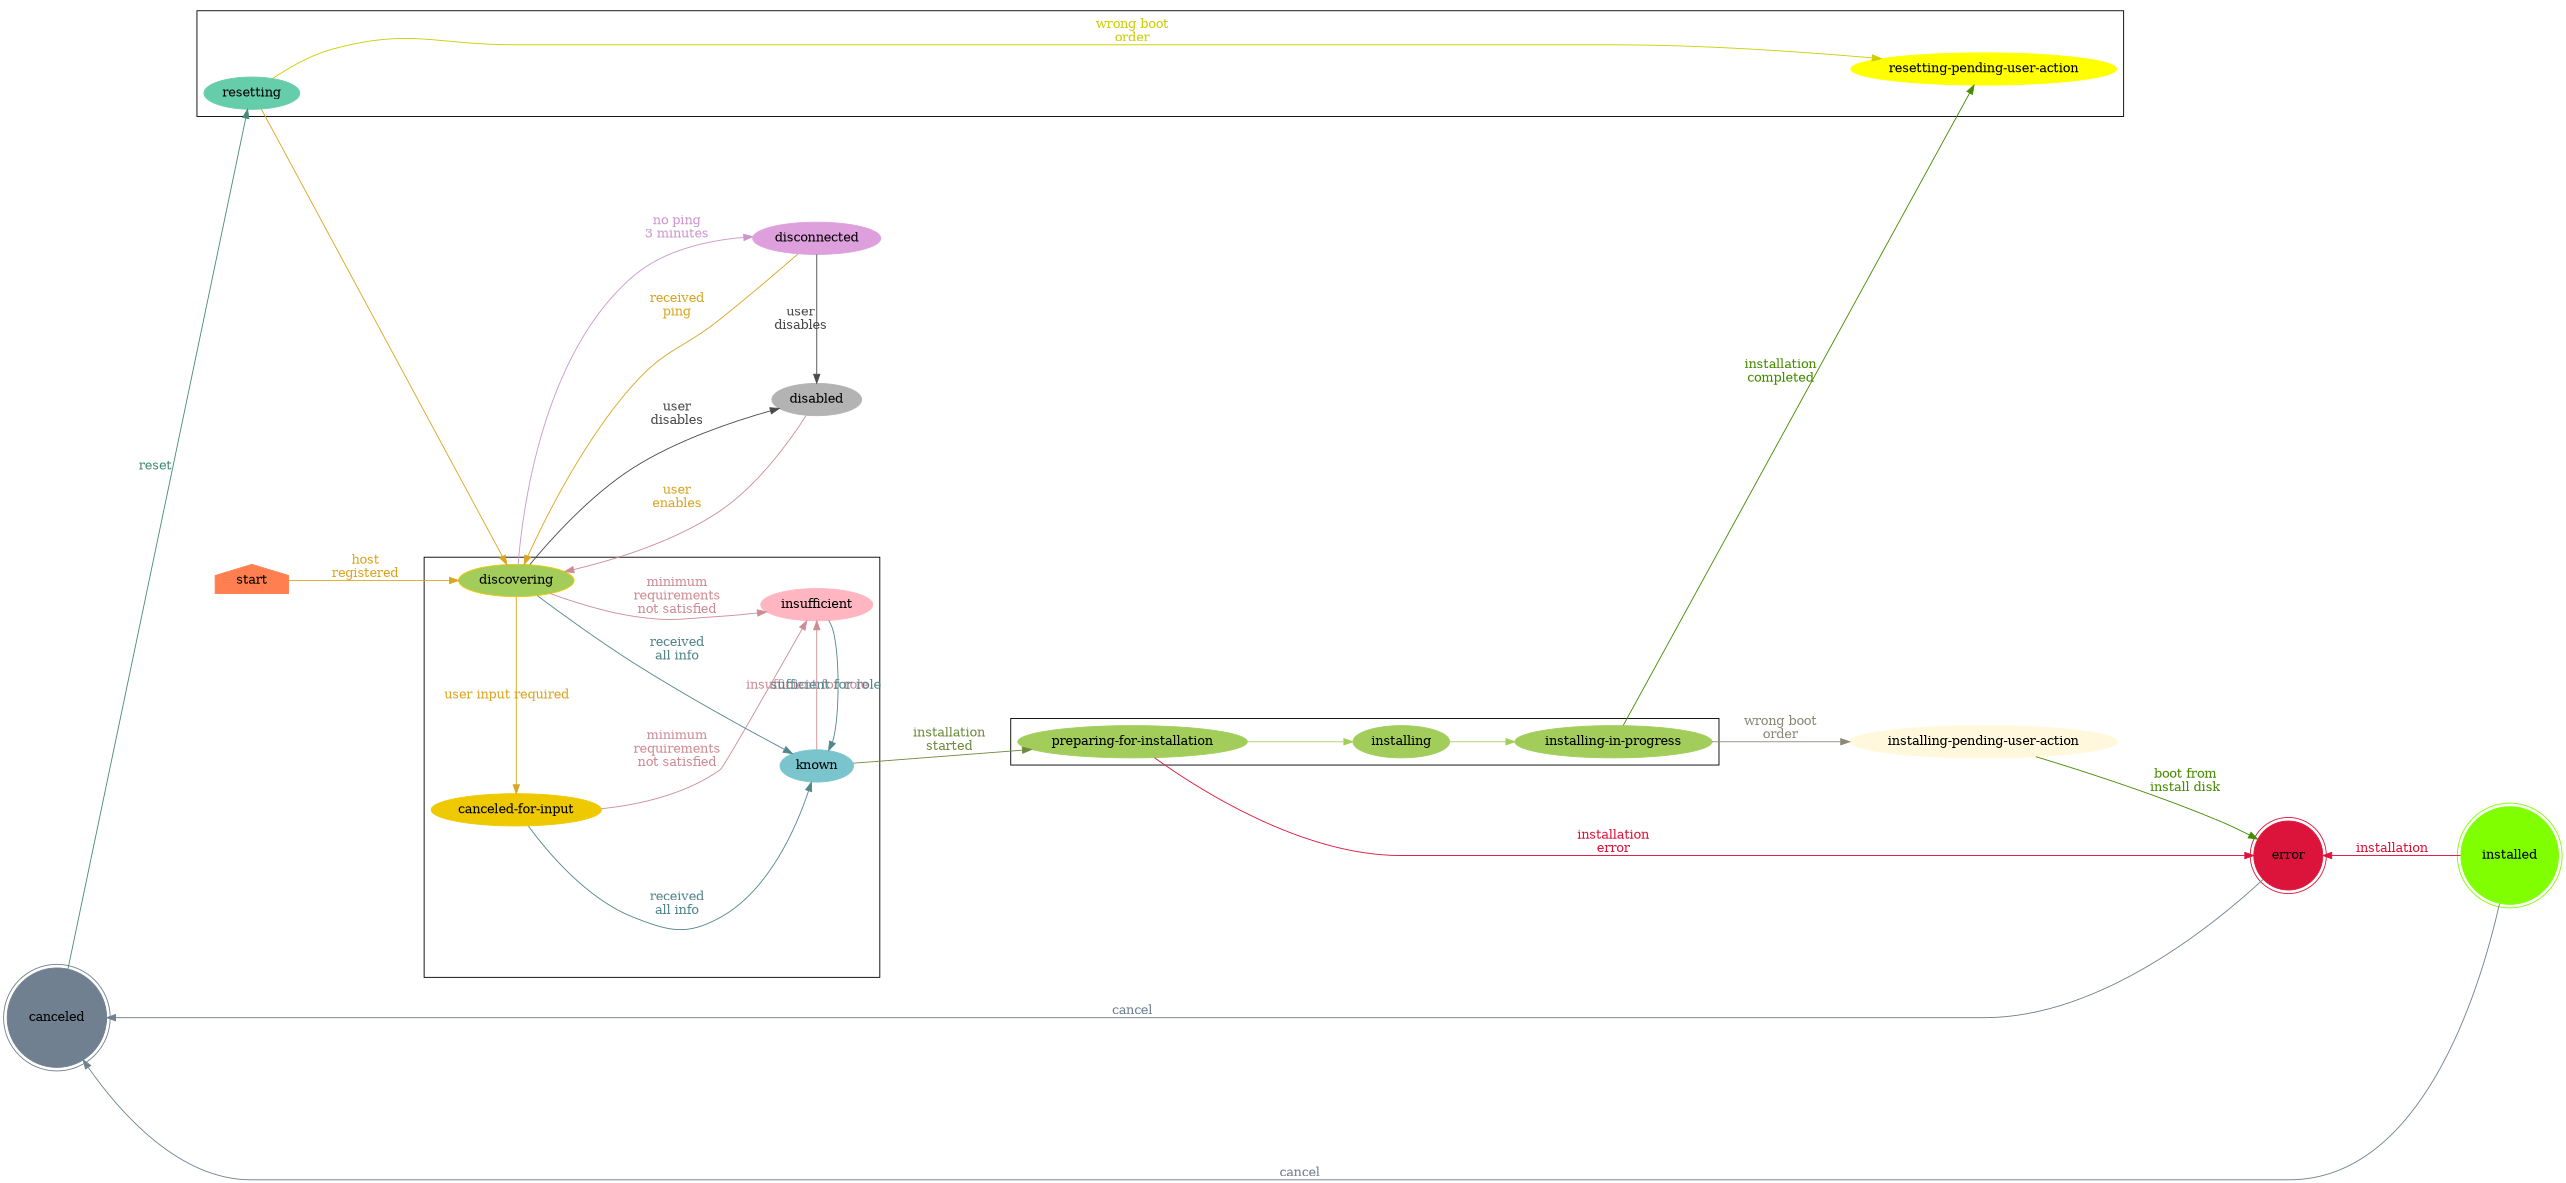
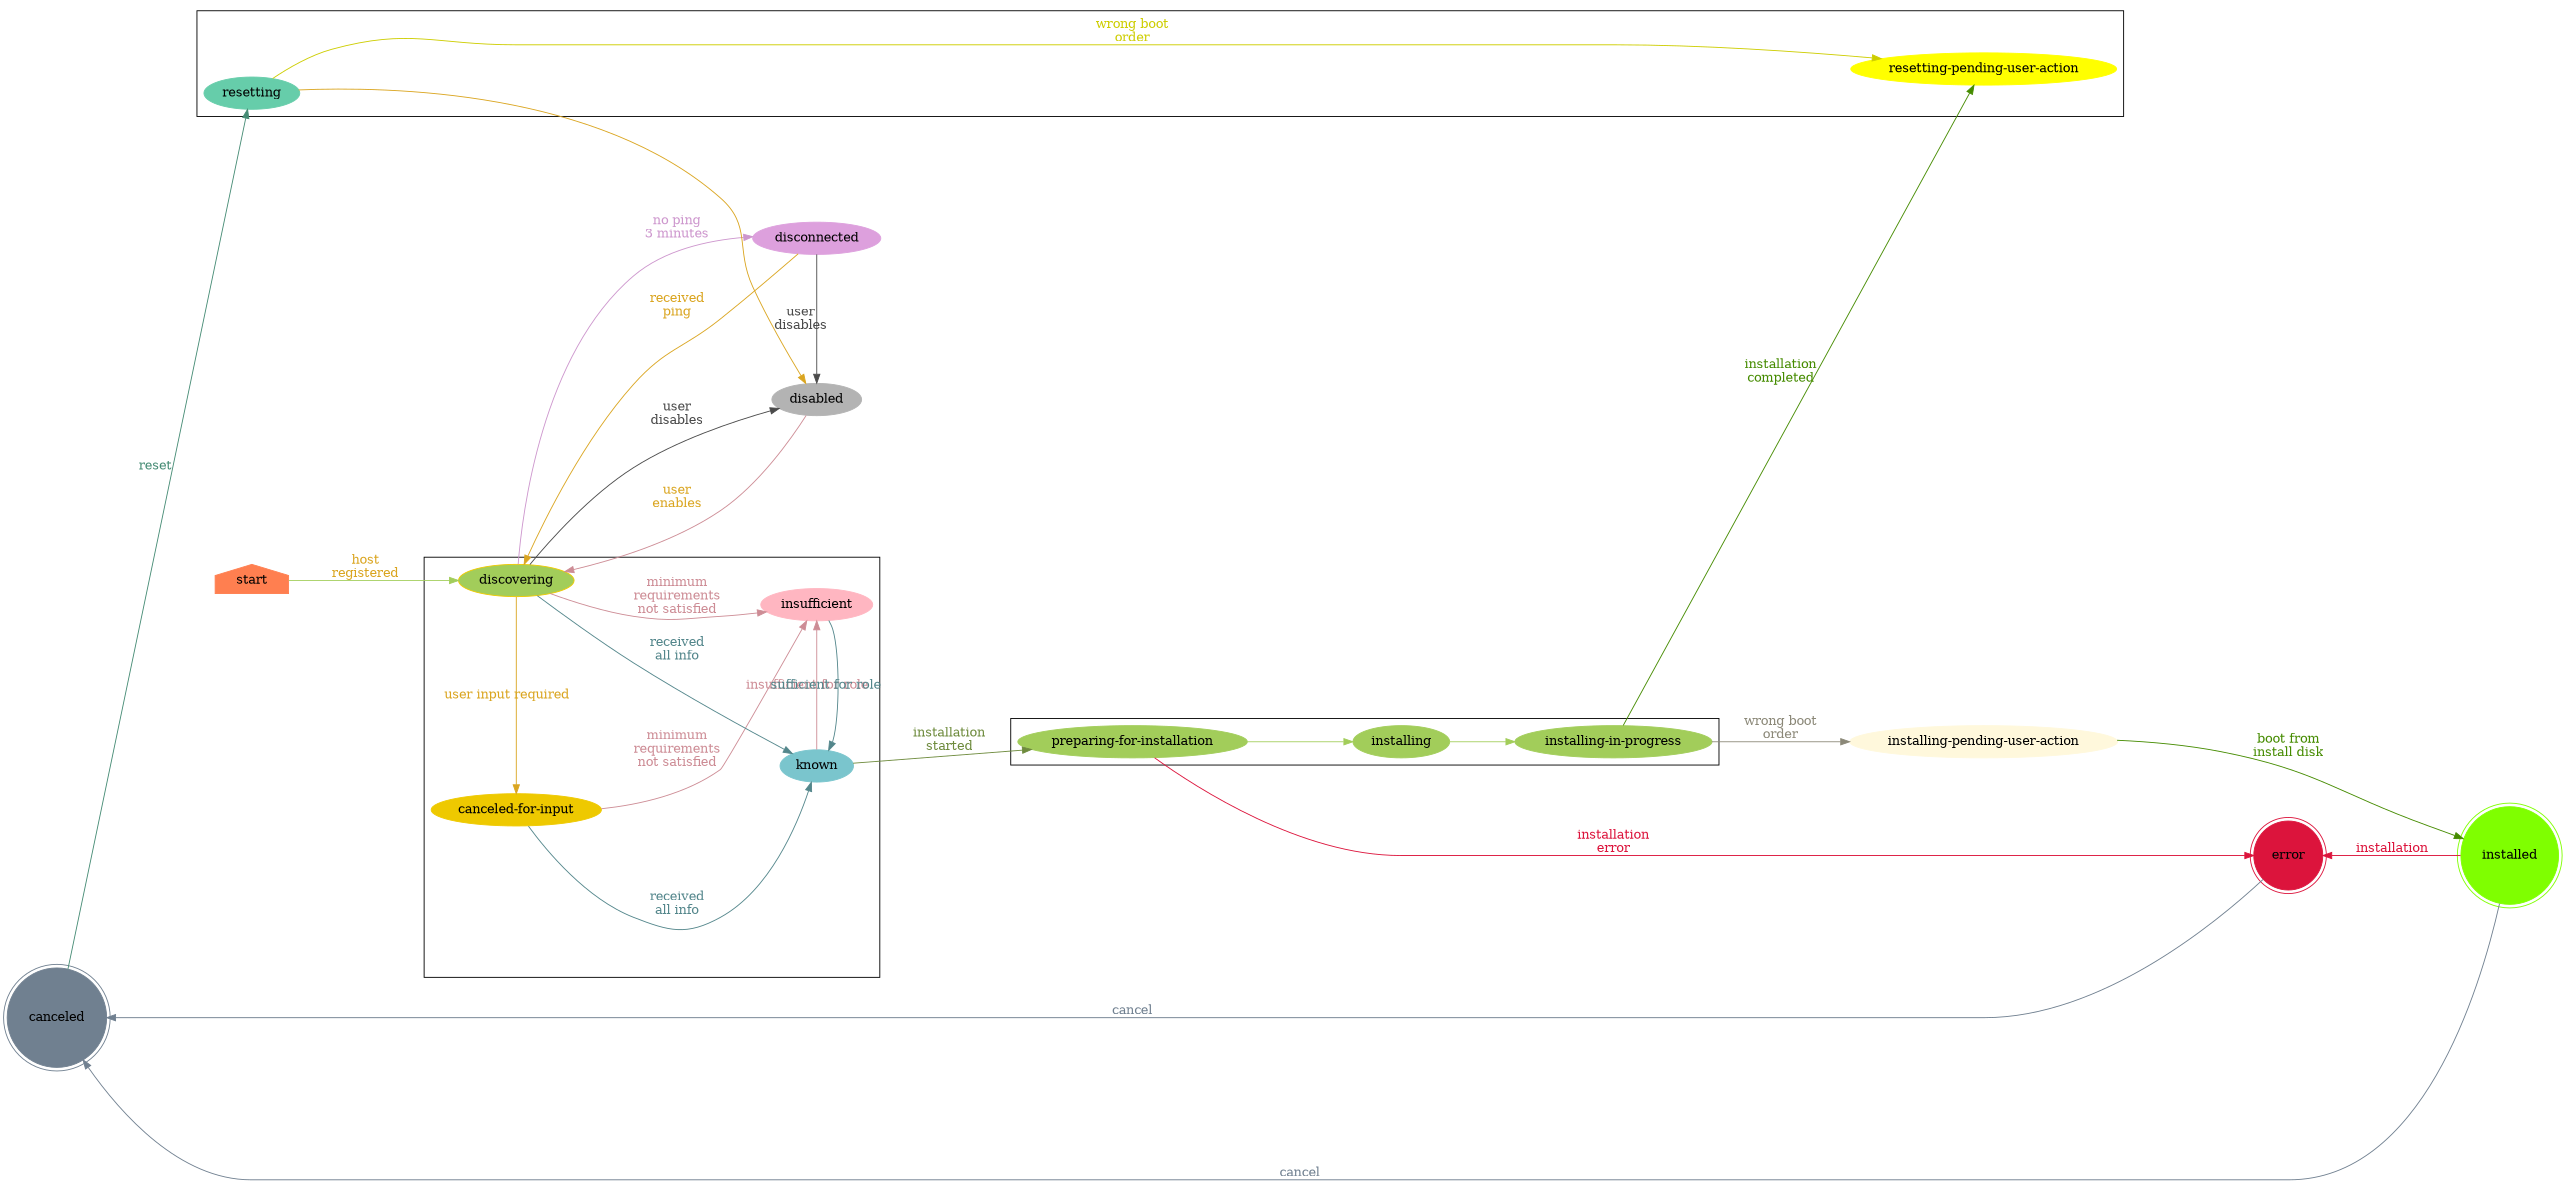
(382, 333) -> (615, 135)
(369, 580) -> (369, 580)
(2144, 792) -> (2291, 770)
